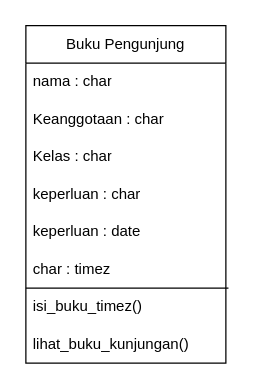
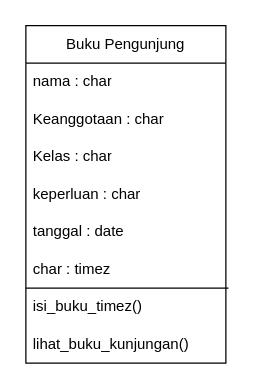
(93, 232) -> (84, 232)
